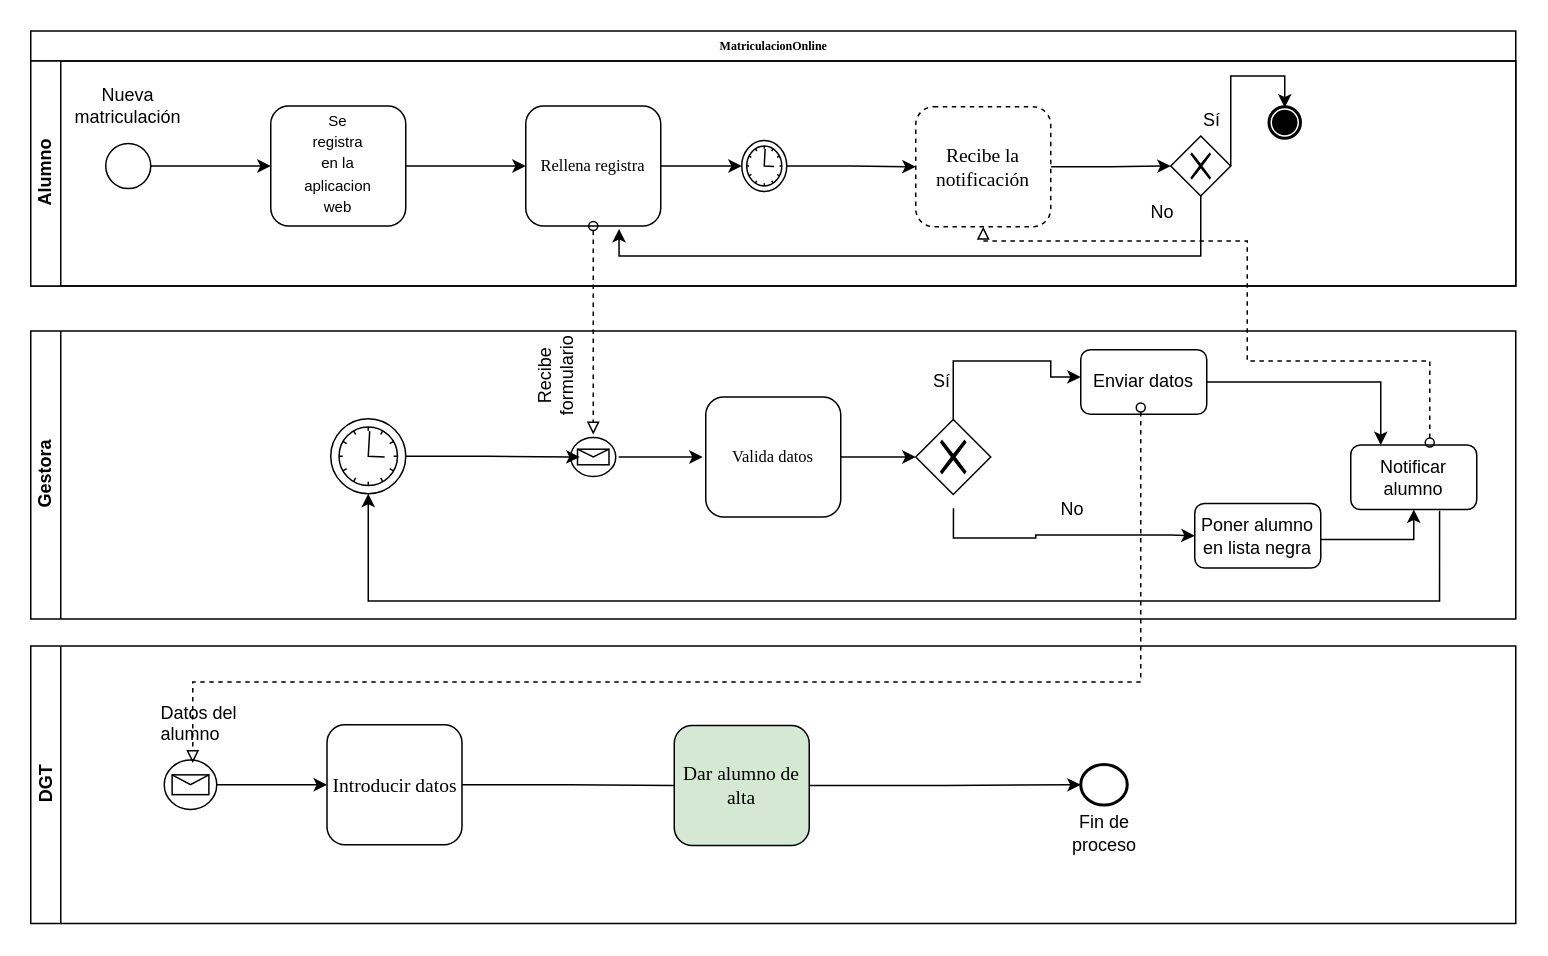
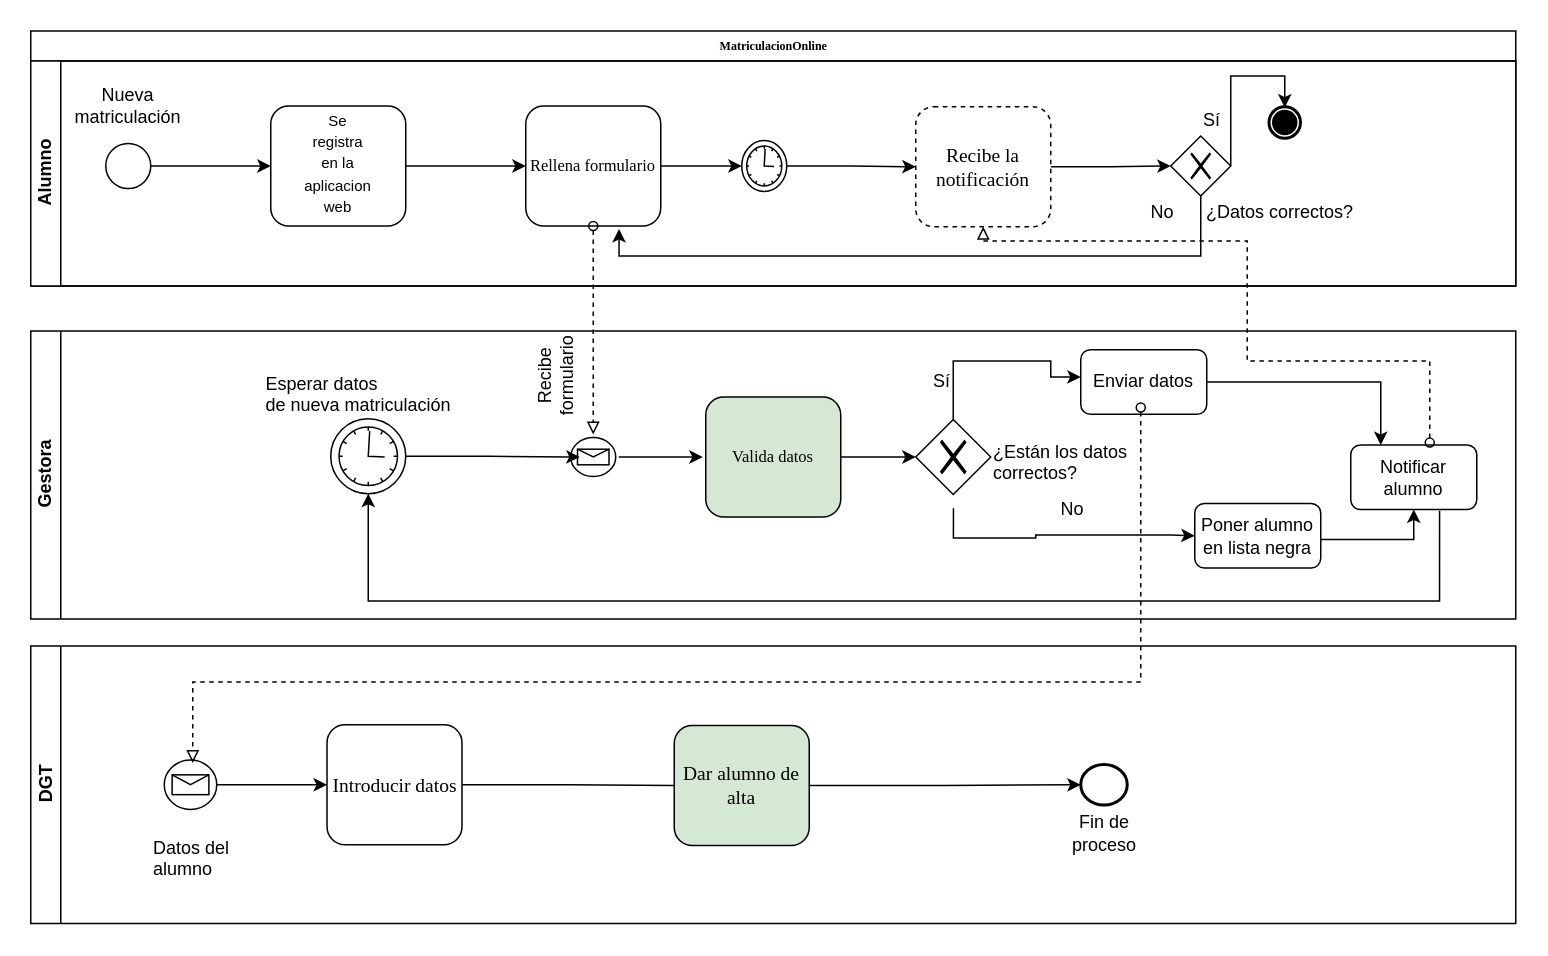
(593, 166) -> (593, 166)
none -> (1294, 212)
none -> (368, 392)
(773, 457) -> (773, 457)
none -> (1073, 460)
(211, 720) -> (203, 855)
